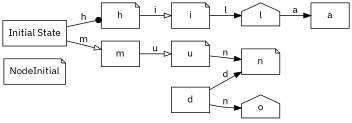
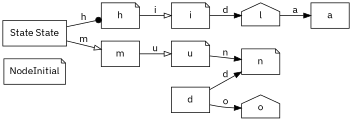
(226, 10) -> (226, 10)
(35, 33) -> (35, 33)
(226, 102) -> (226, 102)
